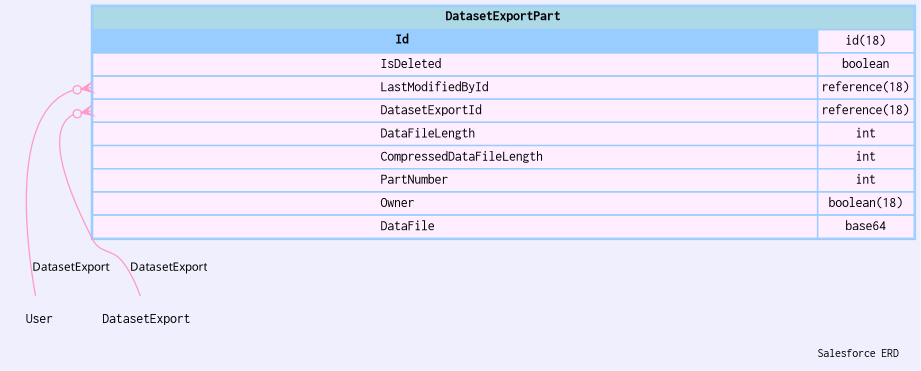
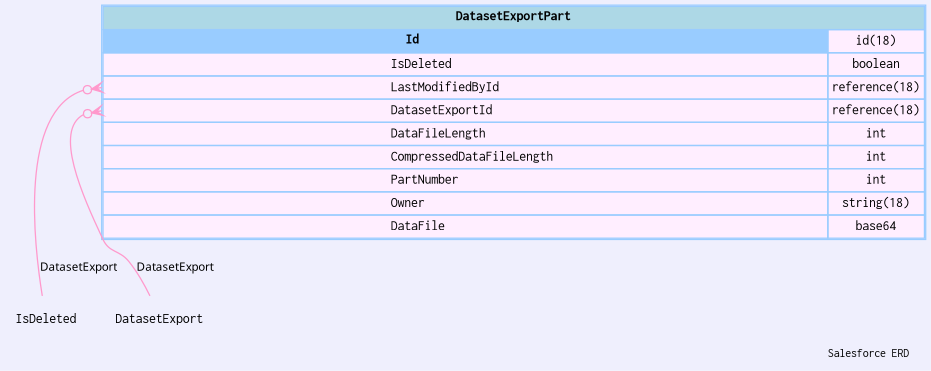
(866, 203) -> (876, 203)
(40, 319) -> (46, 319)
